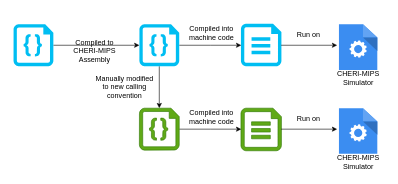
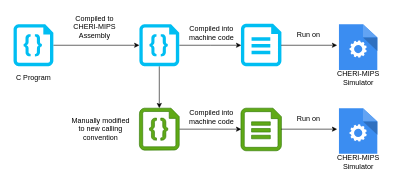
(95, 51) -> (95, 27)
none -> (33, 78)
(125, 87) -> (101, 129)
